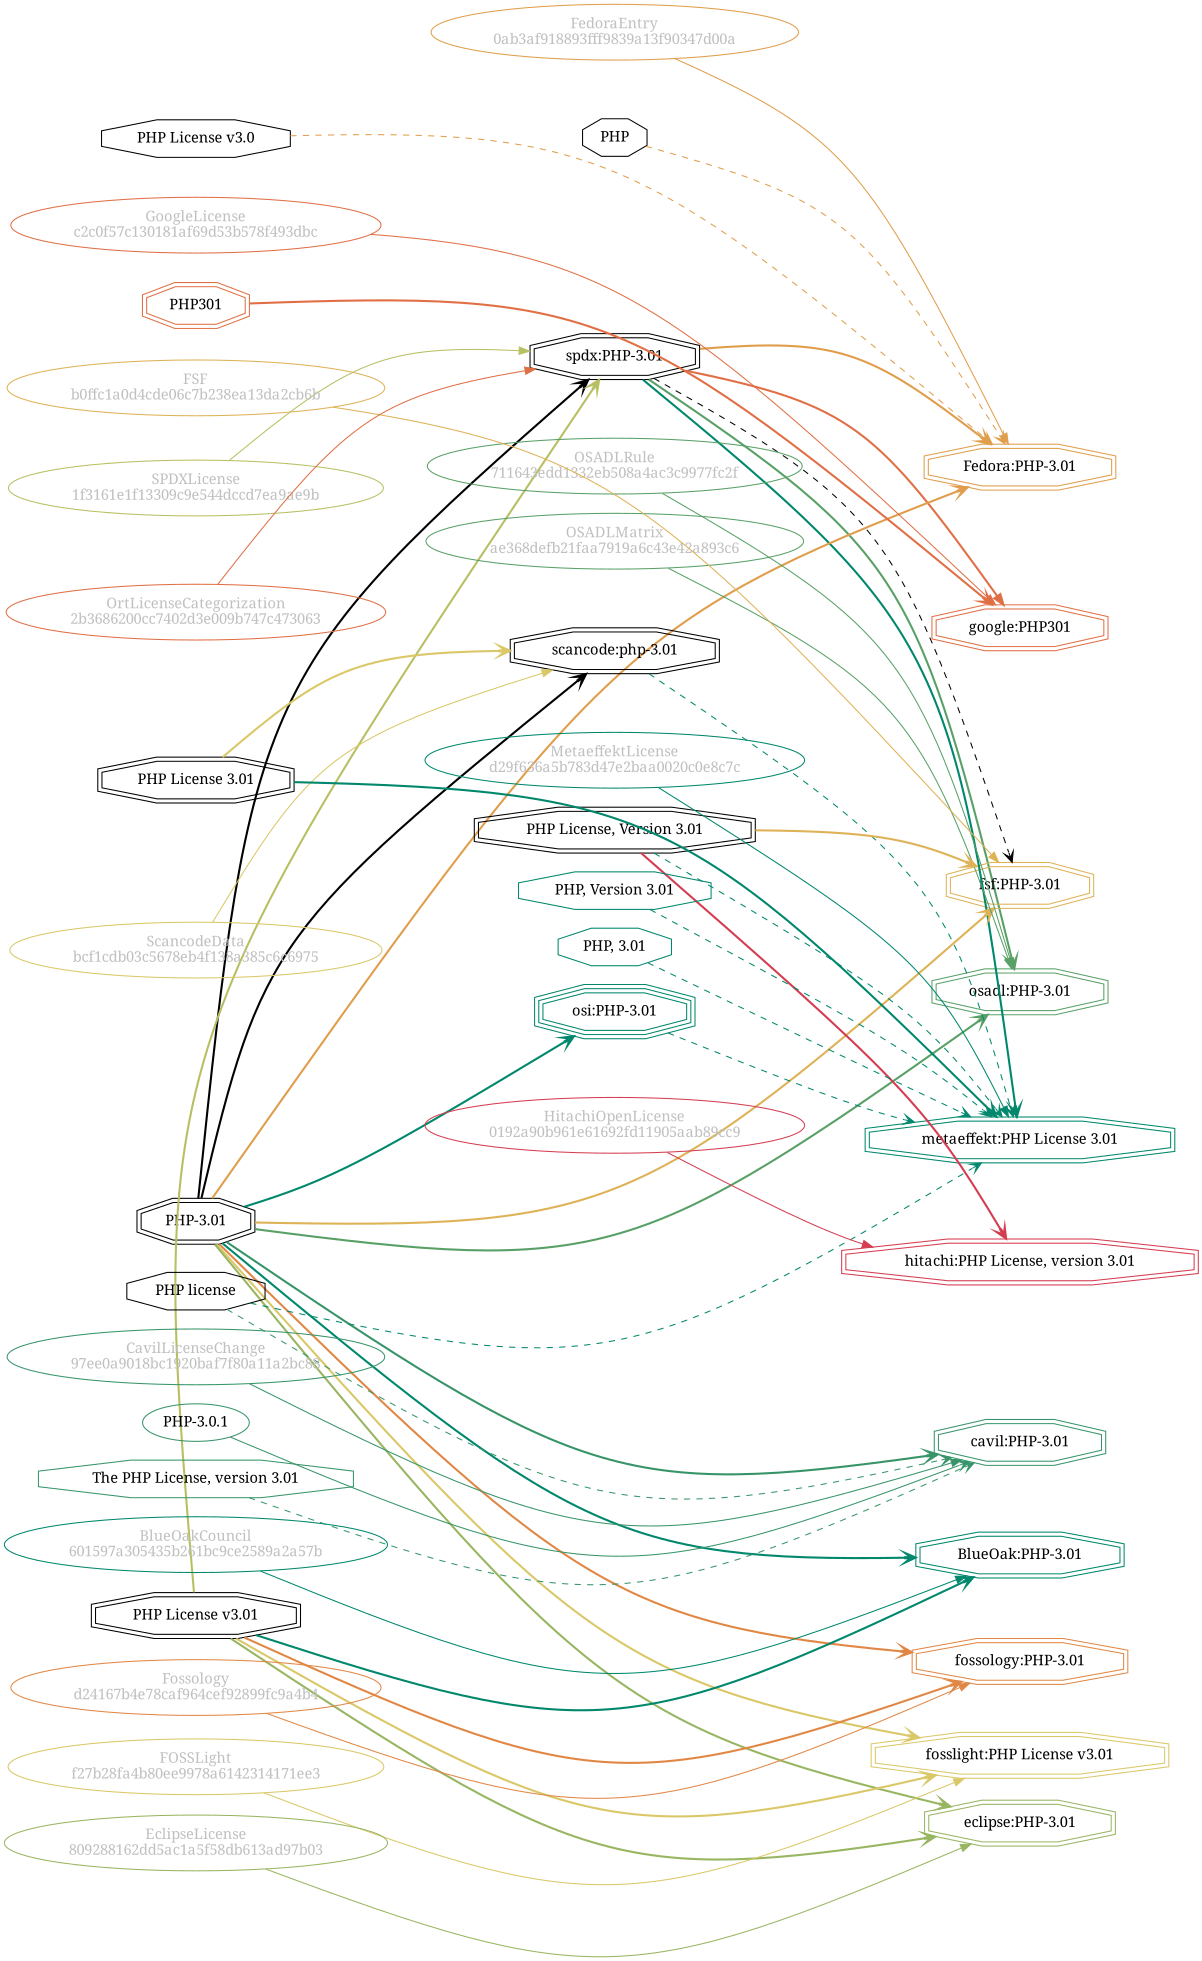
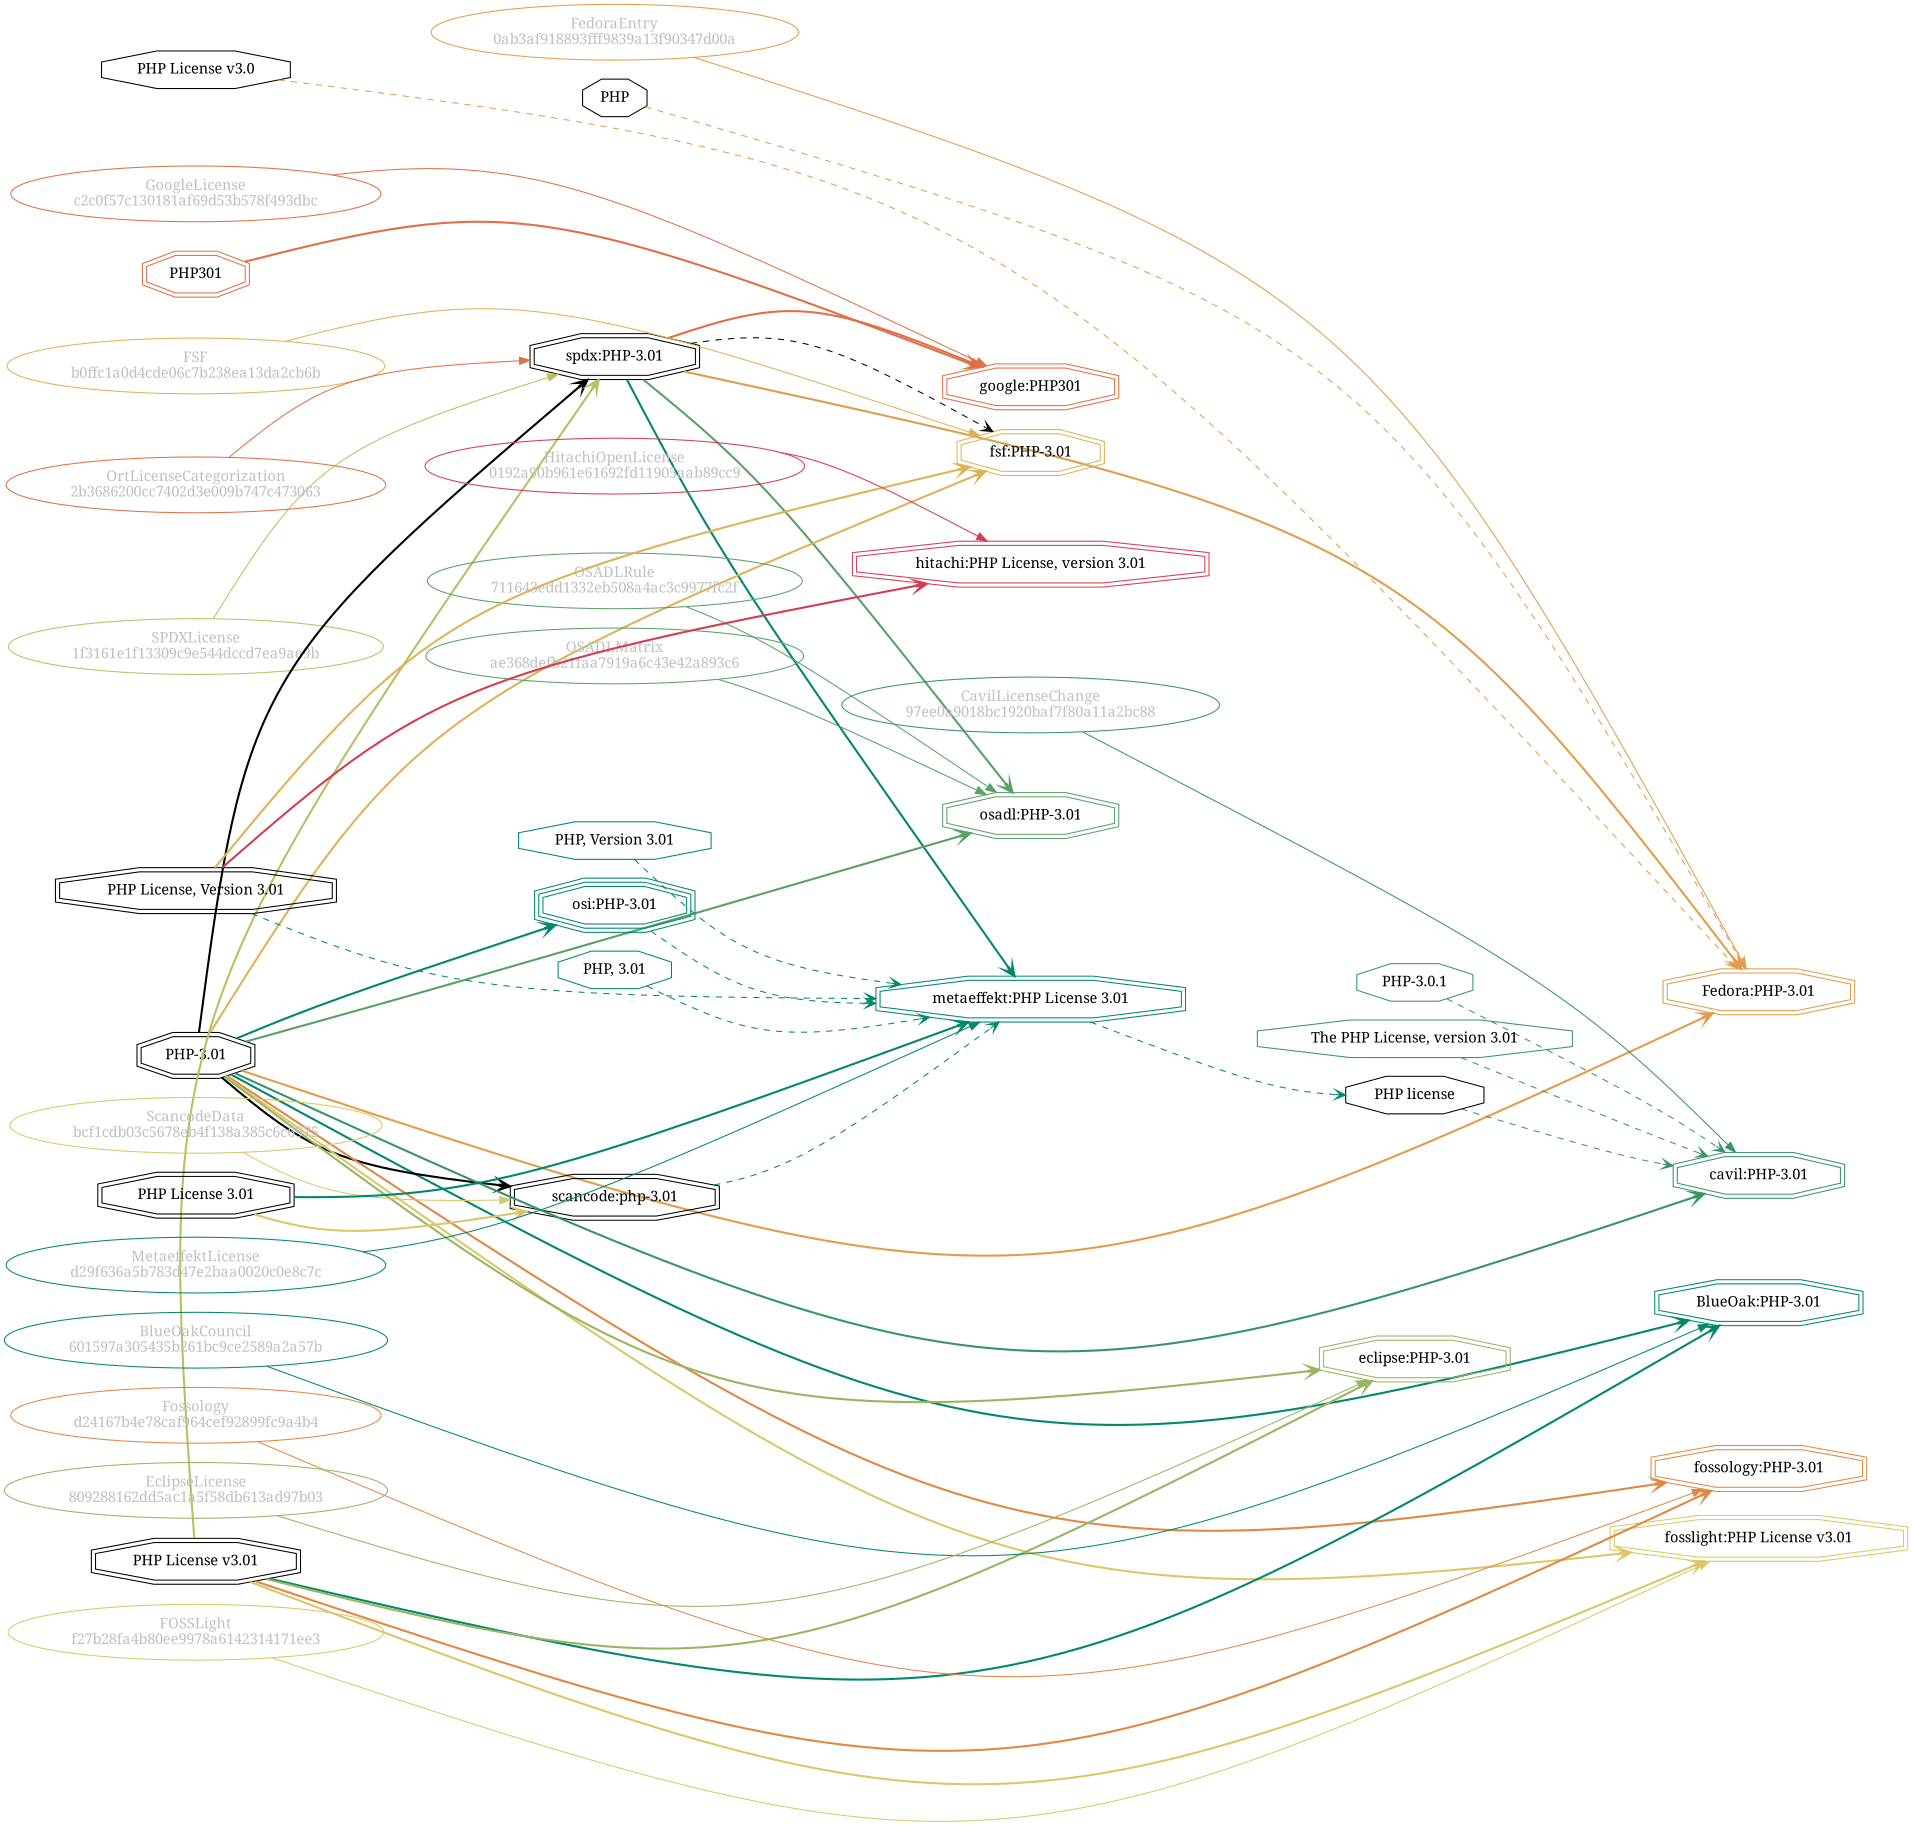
(629, 1336) -> (1211, 1066)
(196, 1423) -> (1415, 982)
(591, 1554) -> (1577, 1065)
